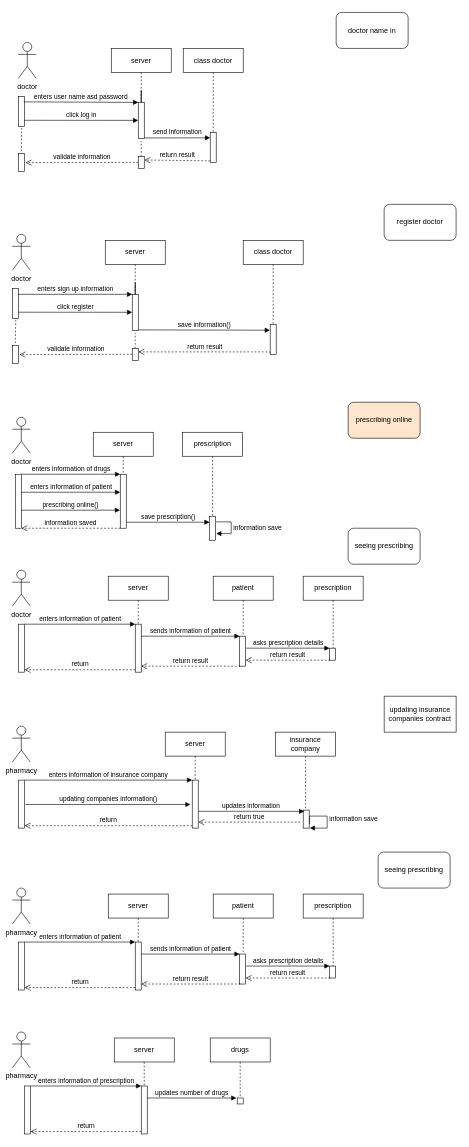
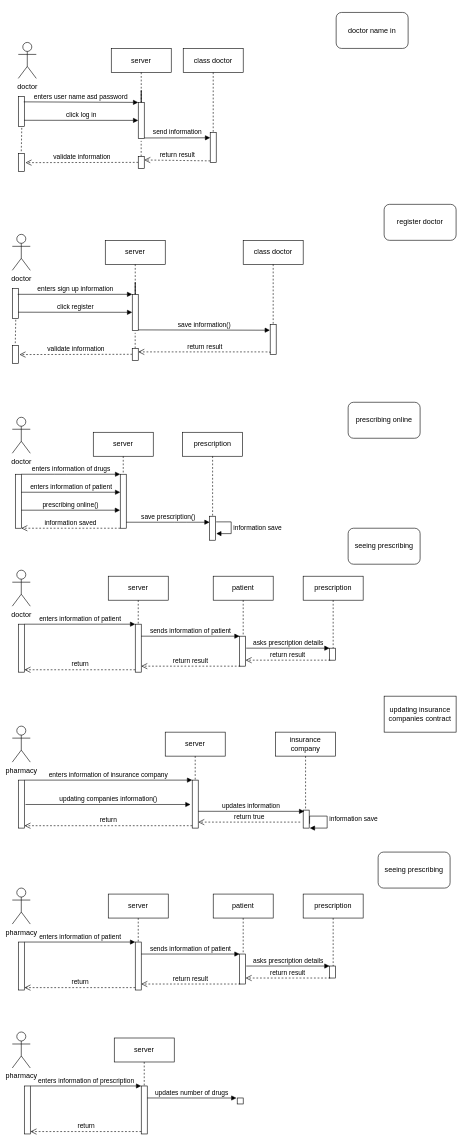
(384, 420) -> (384, 420)
(240, 1068) -> none
